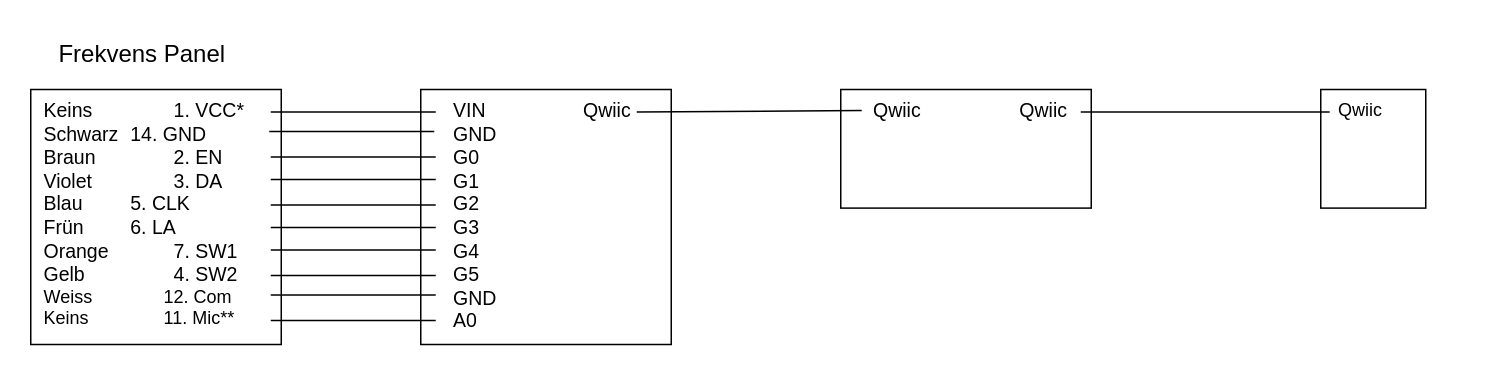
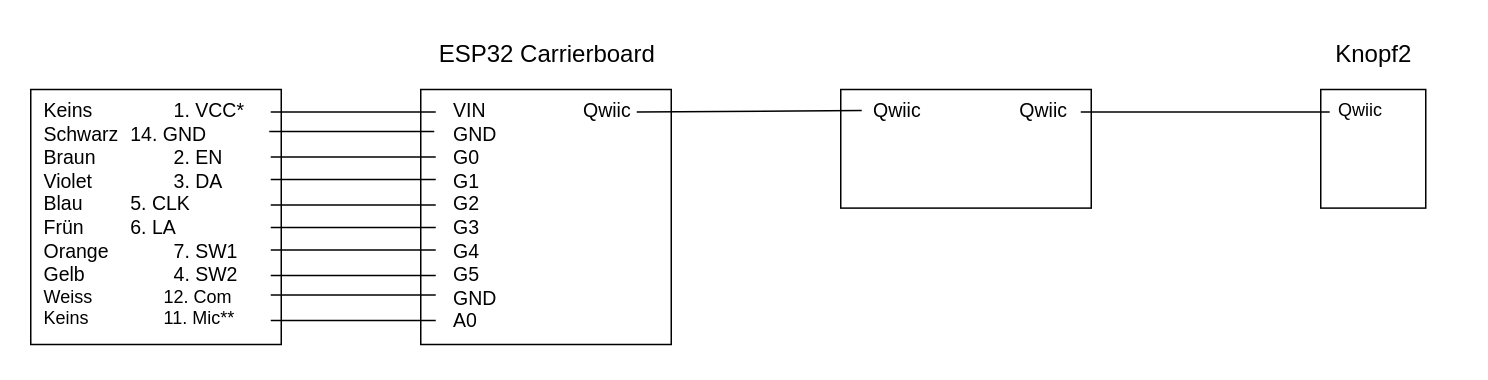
(142, 53) -> none
none -> (547, 53)
none -> (1373, 53)
